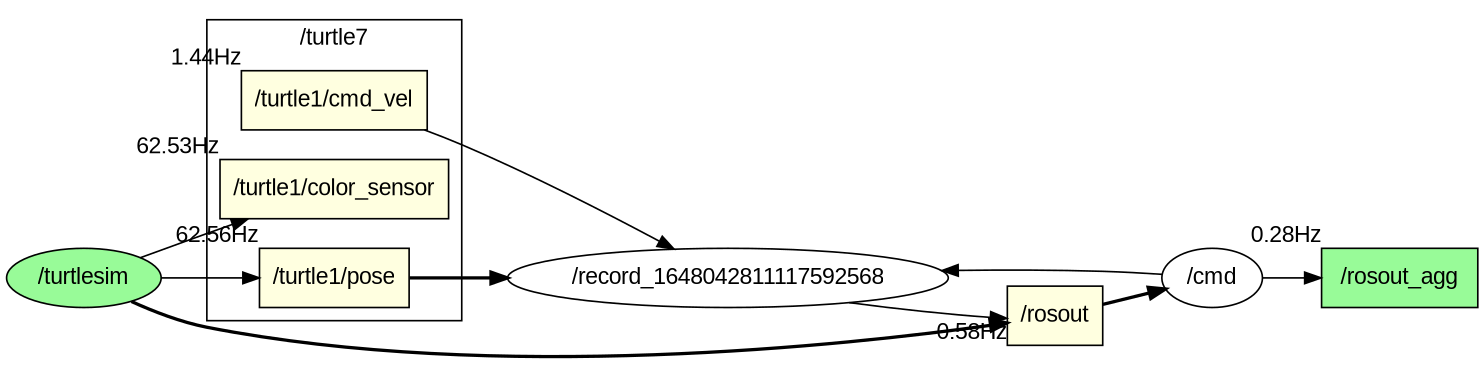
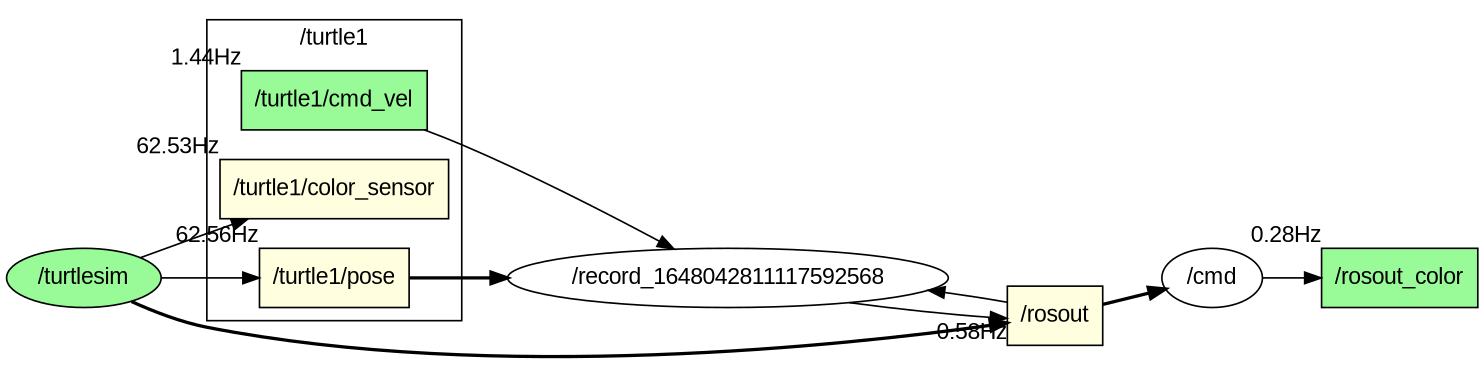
(334, 39) -> (334, 39)
(334, 100) -> (334, 100)
(1060, 270) -> (976, 297)
(1400, 278) -> (1400, 278)
